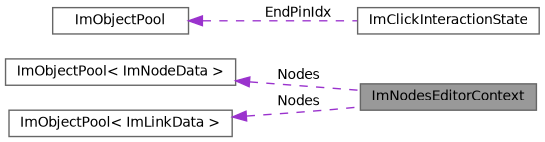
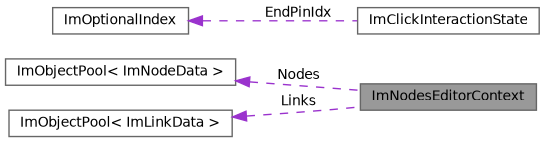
(121, 21) -> (121, 21)
(297, 102) -> (297, 102)
